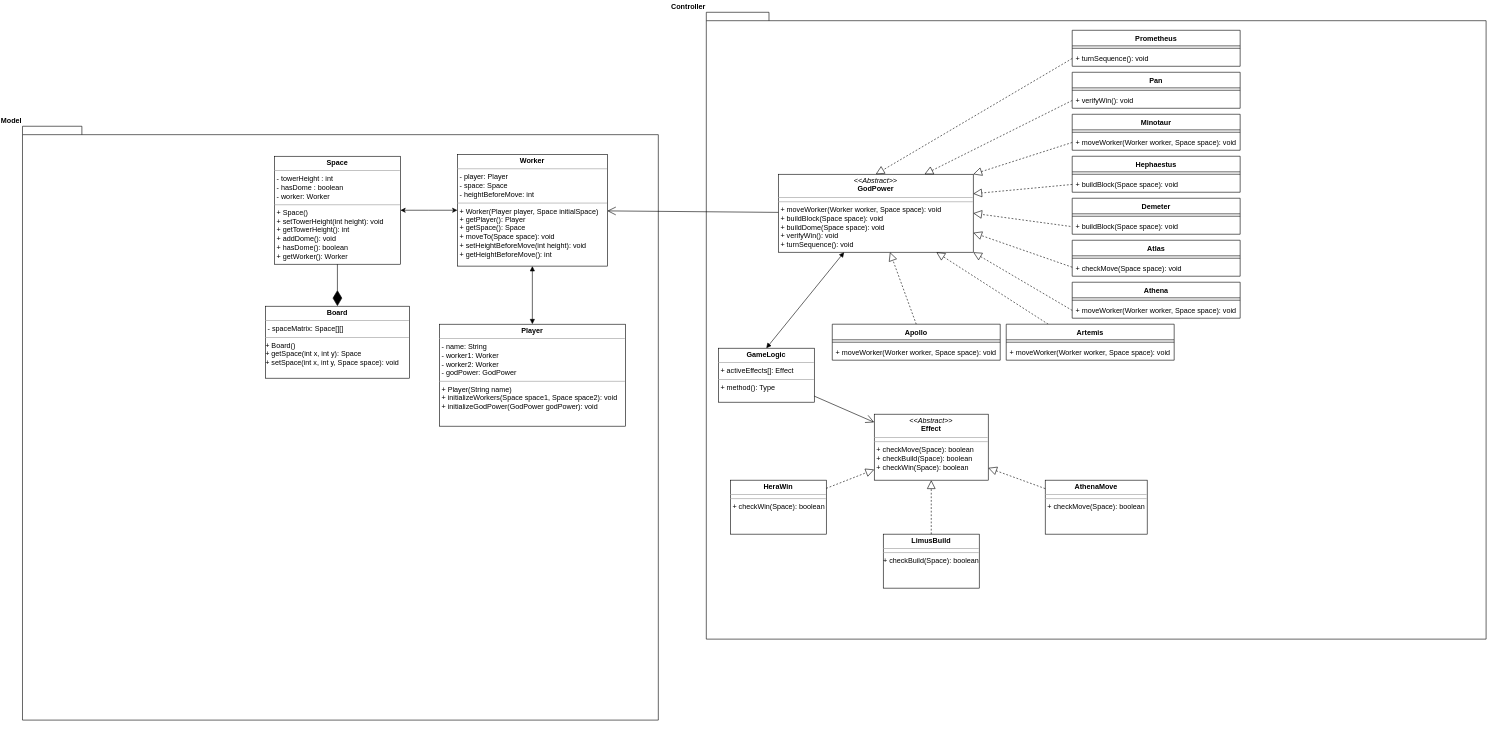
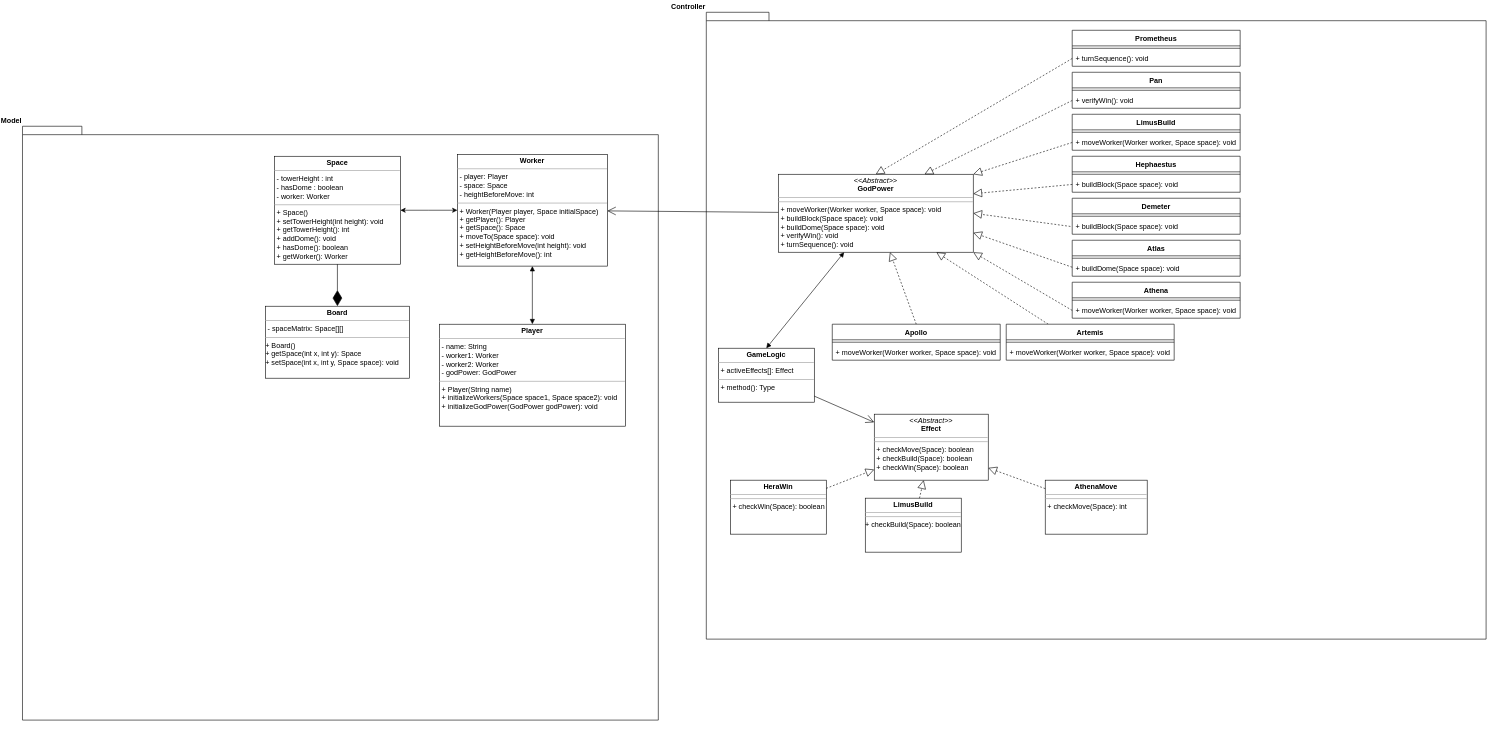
(1156, 122) -> (1156, 122)
(1132, 269) -> (1130, 269)
(1096, 489) -> (1088, 489)
(932, 561) -> (914, 525)
